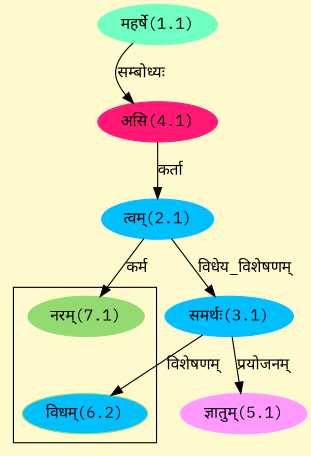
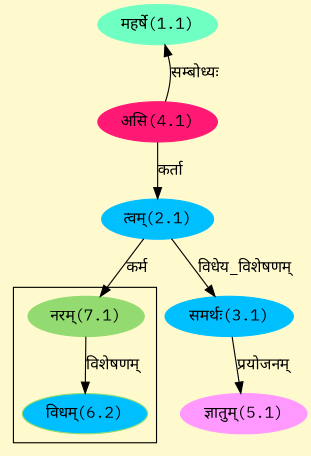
(116, 68) -> (170, 79)
(164, 361) -> (86, 359)
